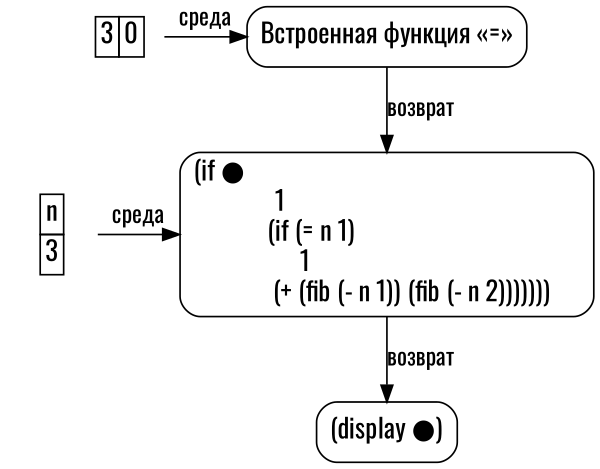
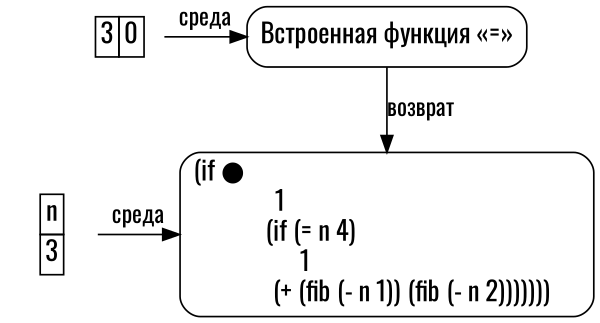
(387, 234) -> (387, 234)
(387, 432) -> none
